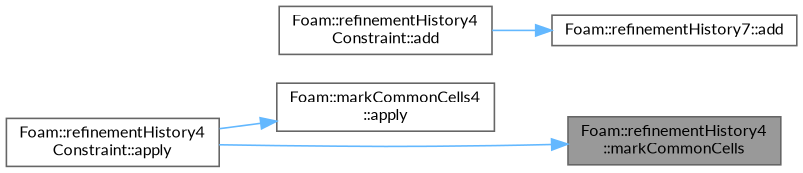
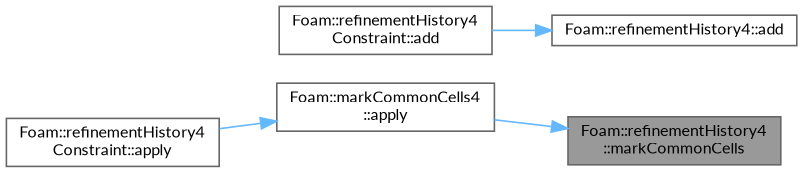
(674, 30) -> (674, 30)
(385, 146) -> (523, 123)
